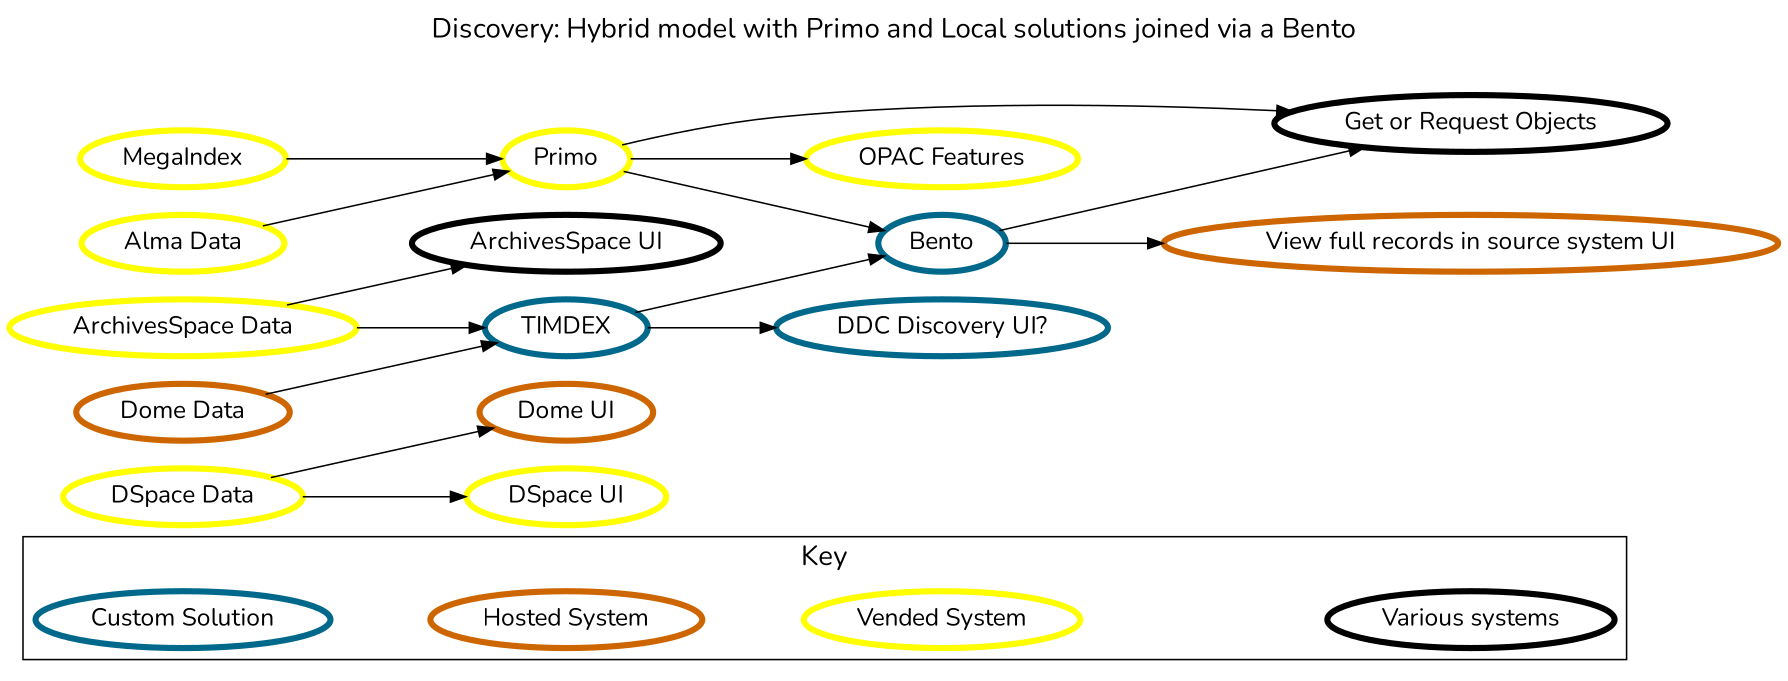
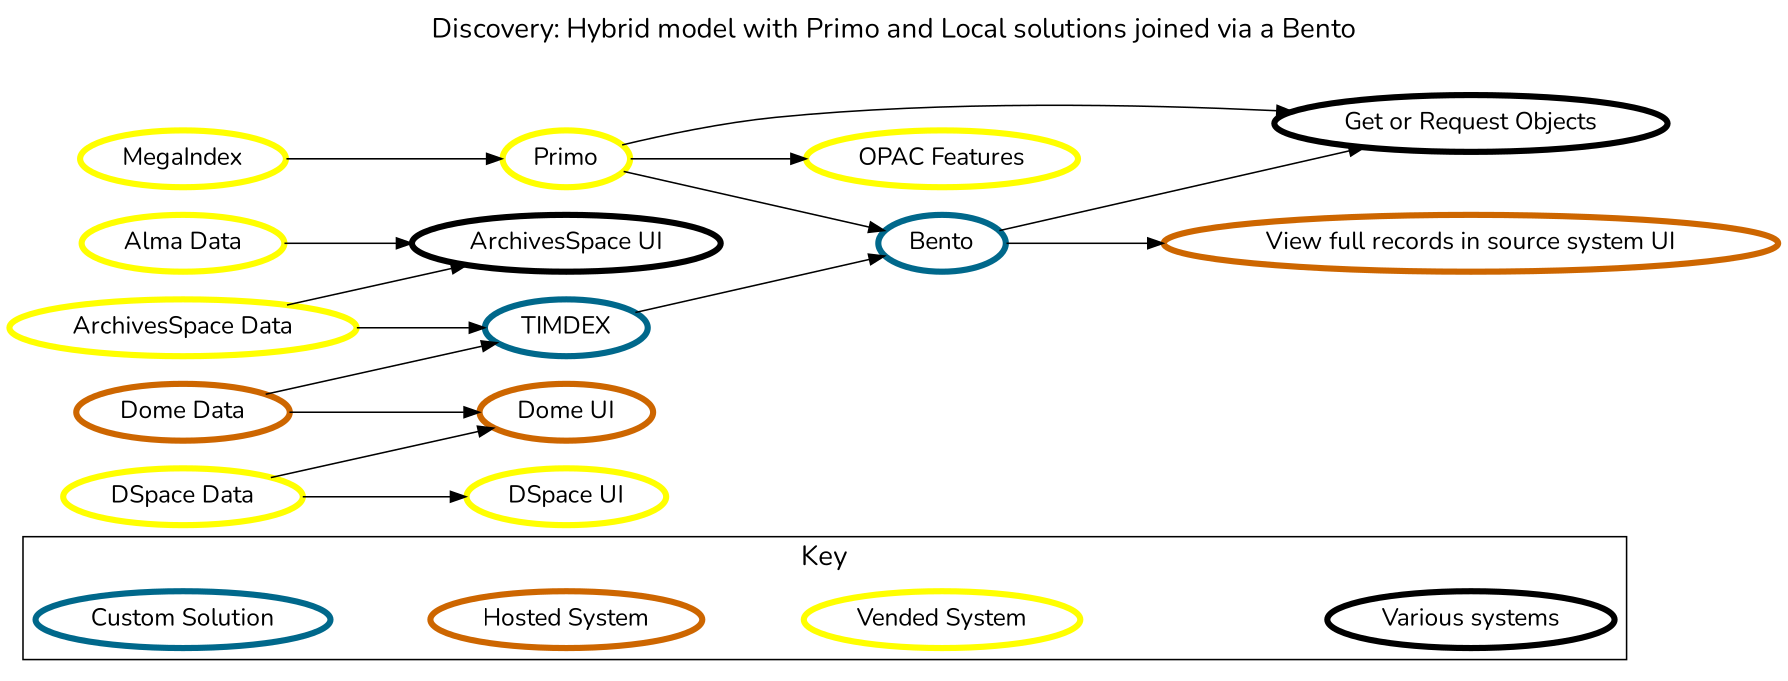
(378, 200) -> (340, 243)
(942, 328) -> none
none -> (377, 412)
